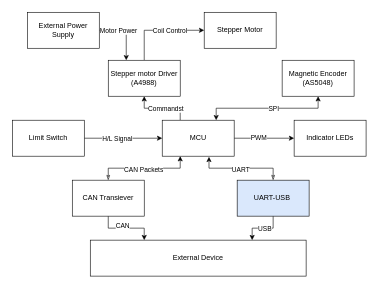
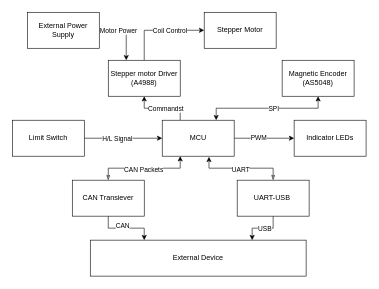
(273, 198) -> (273, 198)
